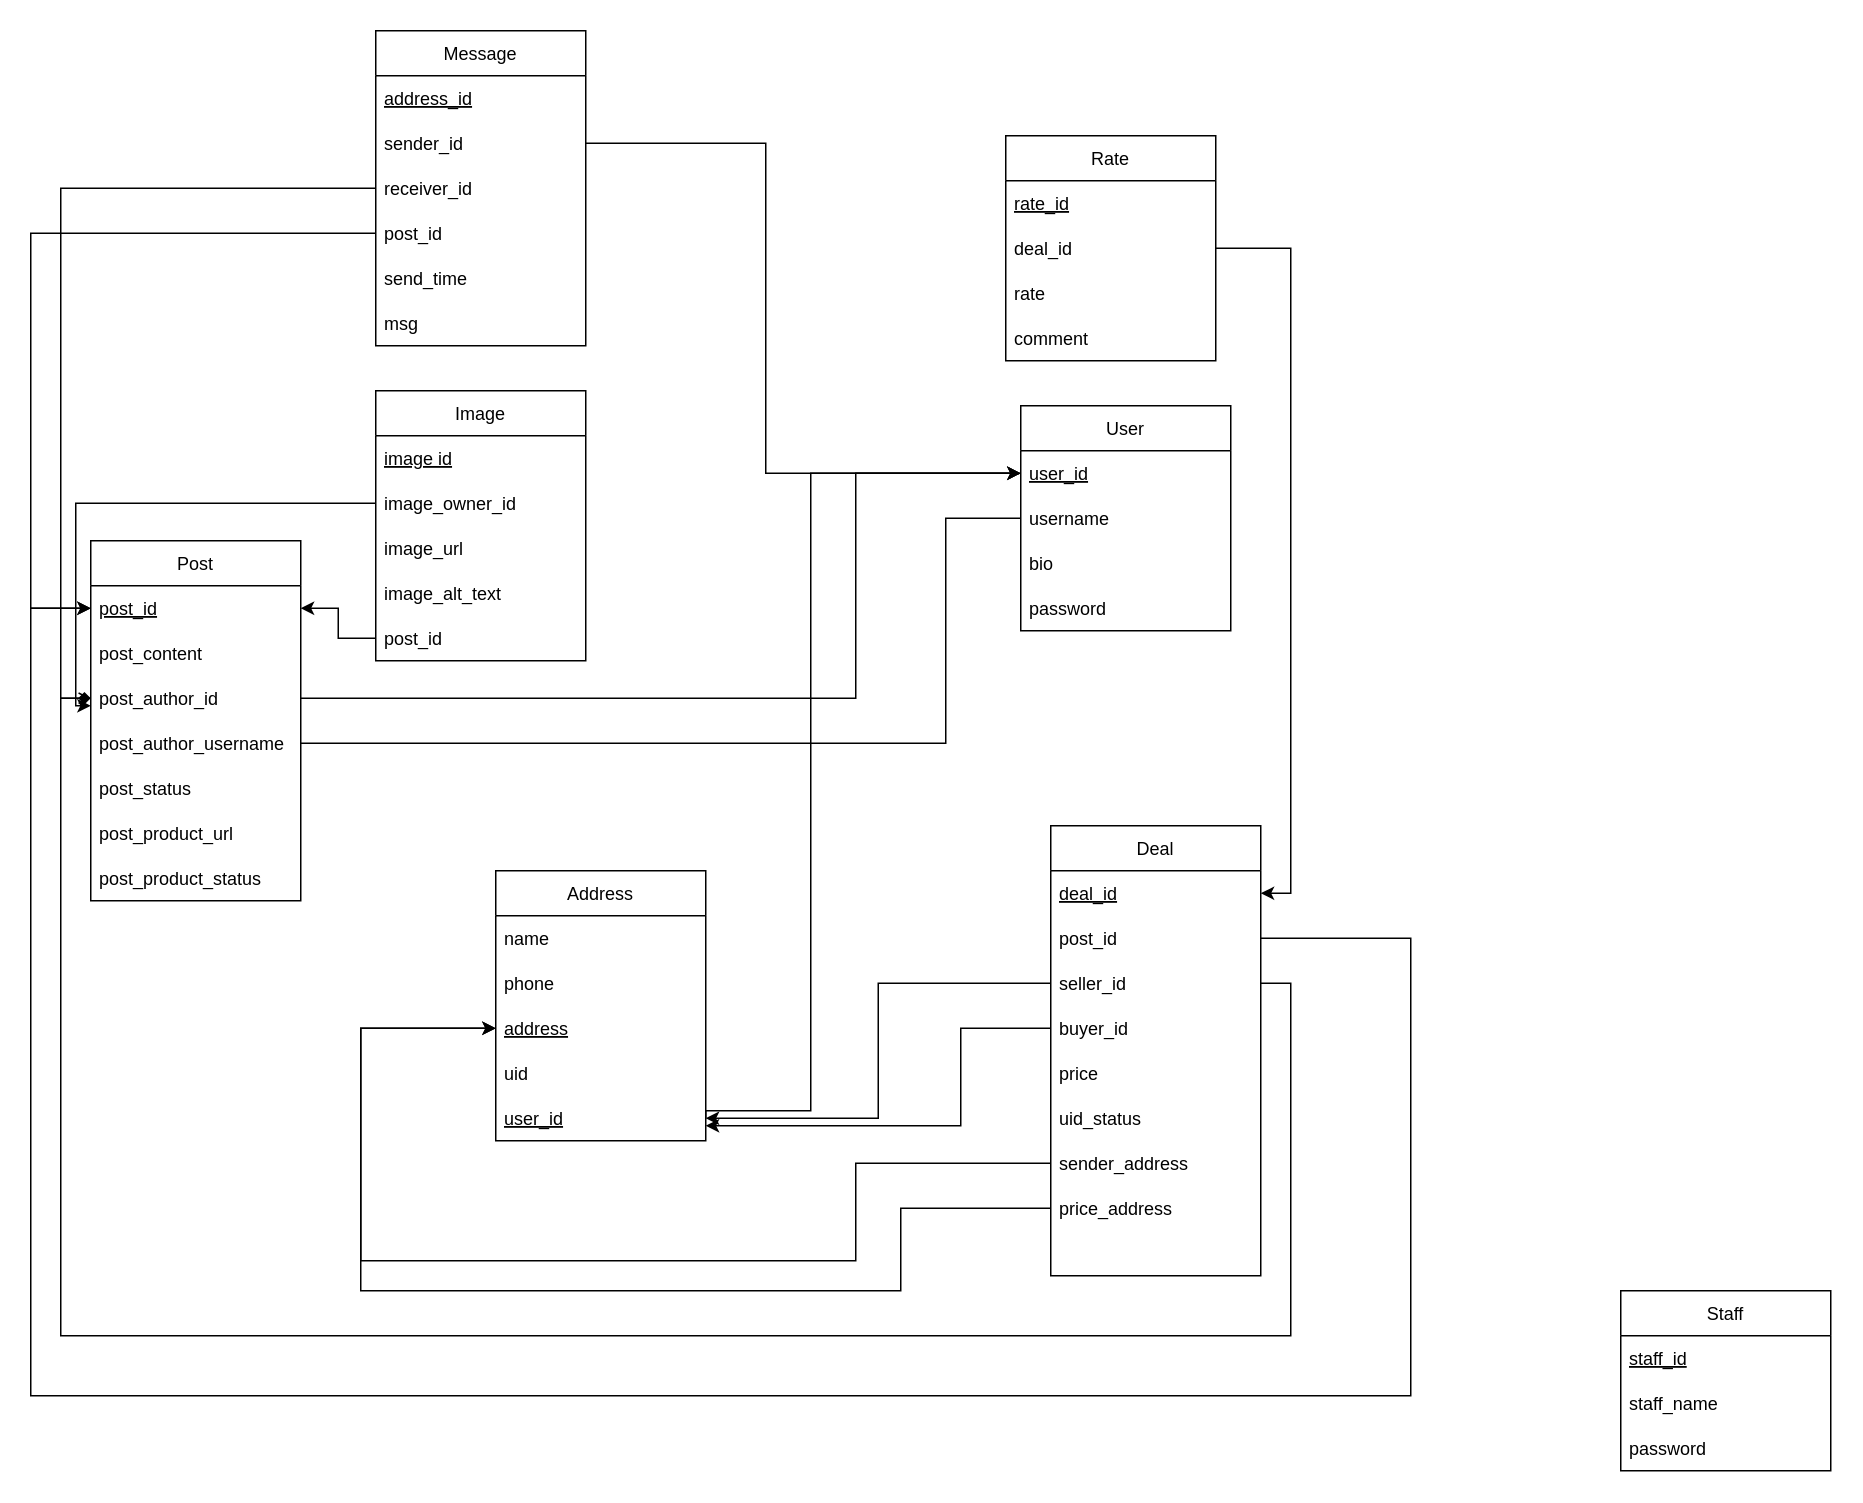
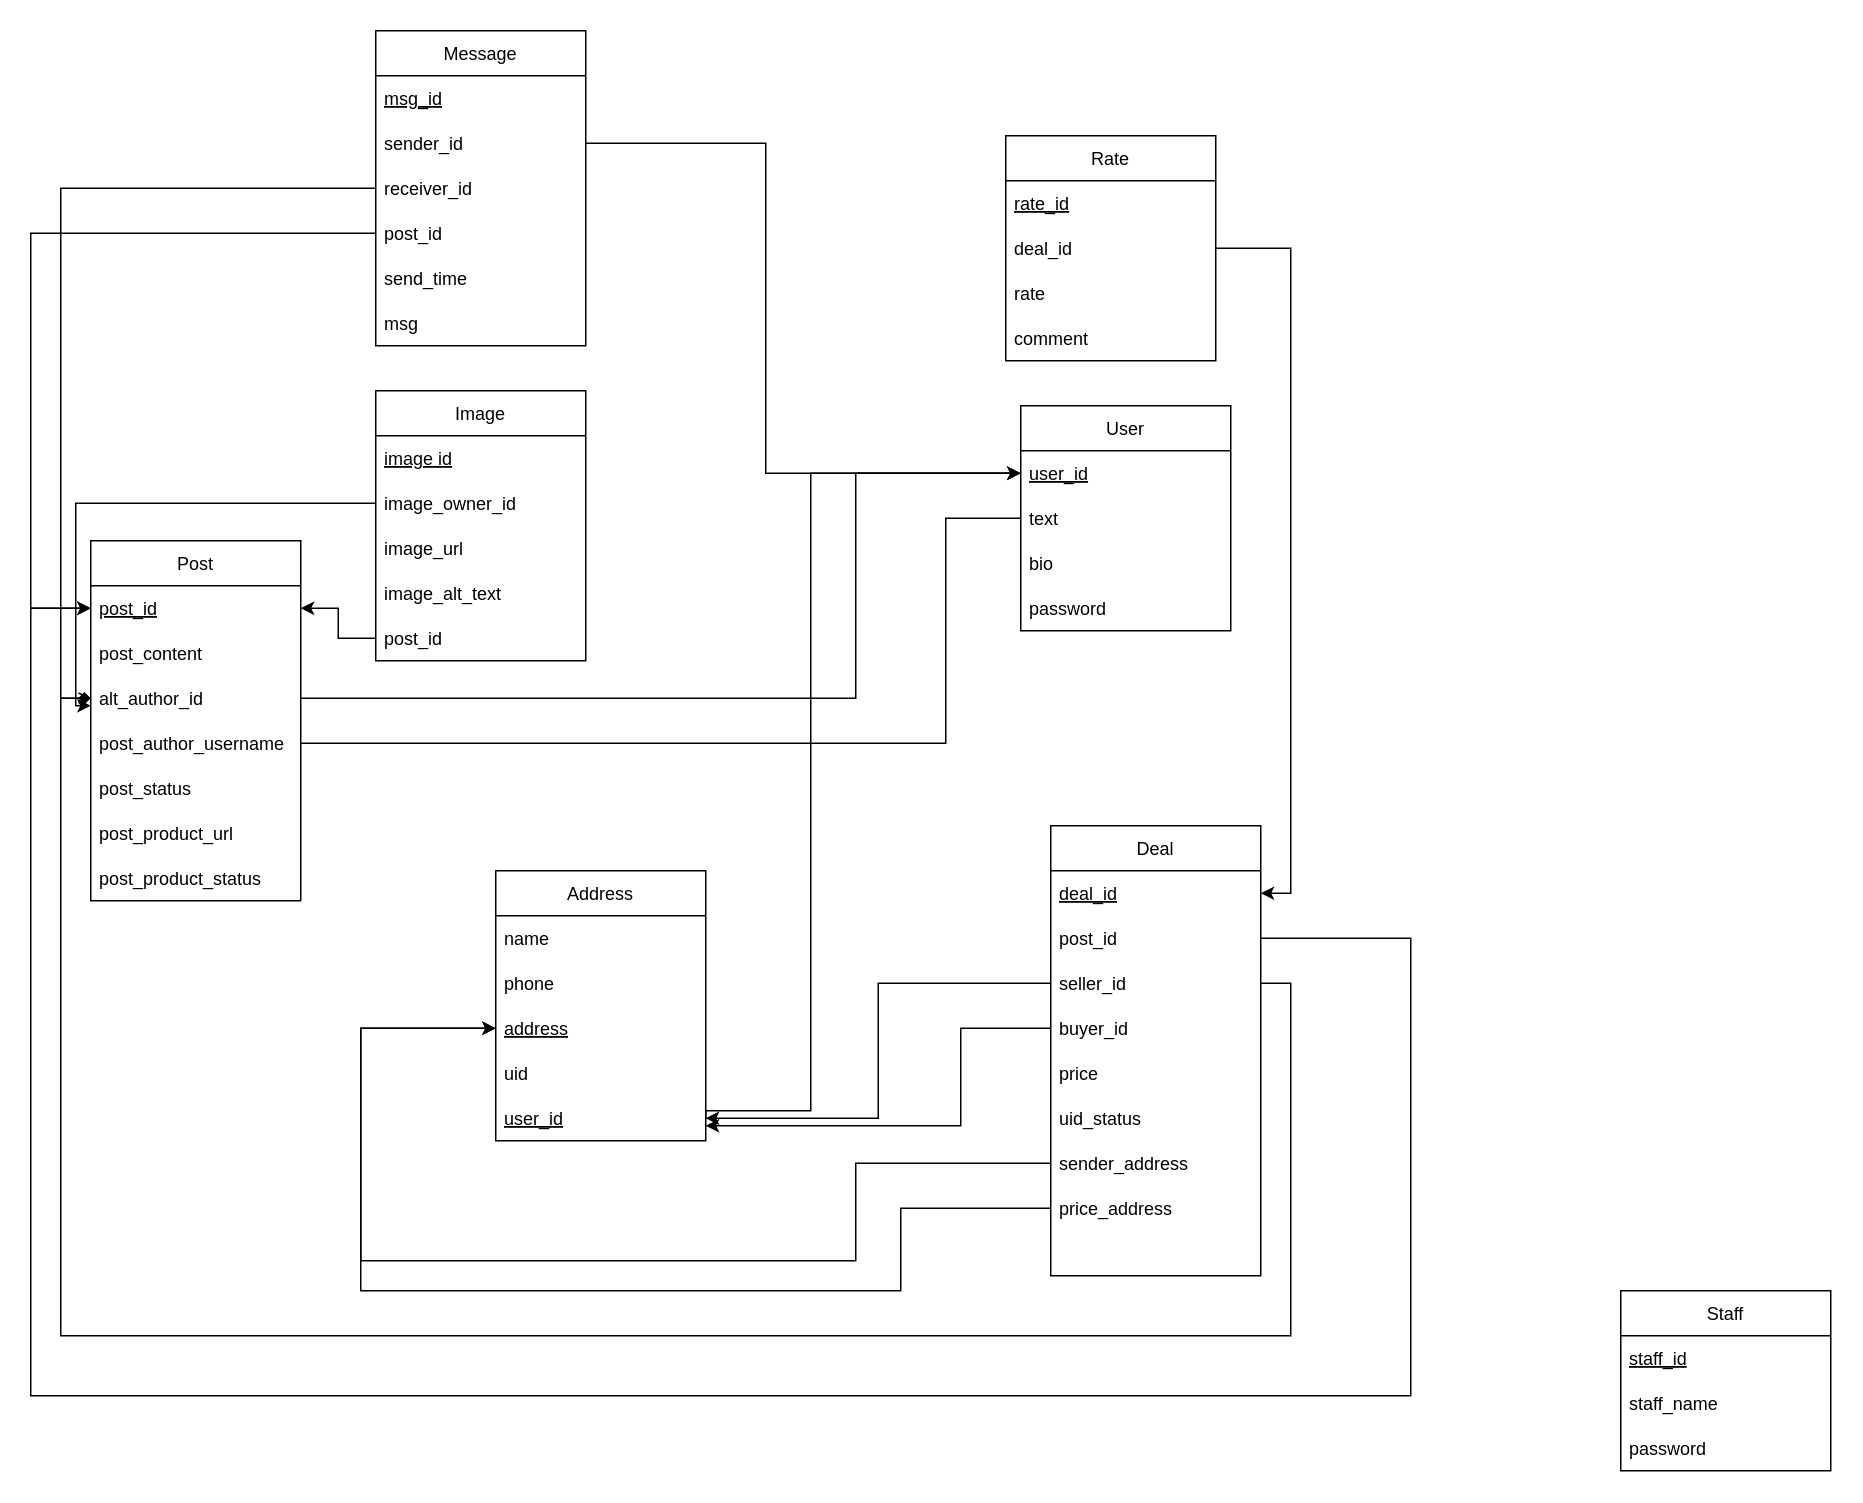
(432, 99) -> (412, 99)
(1069, 519) -> (1049, 519)
(167, 699) -> (160, 699)
